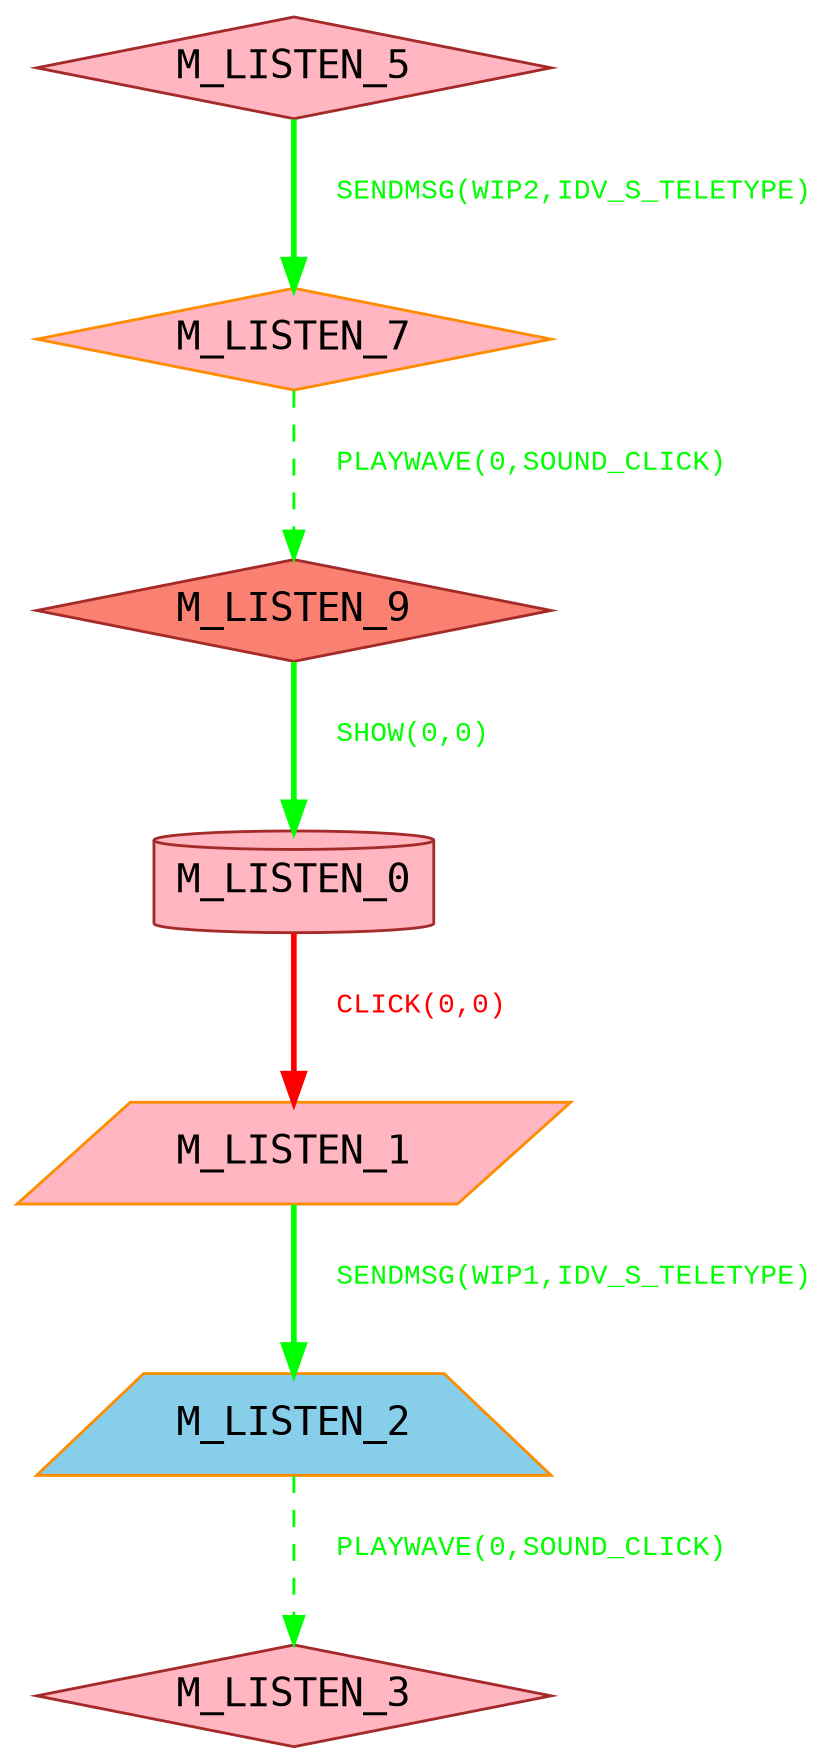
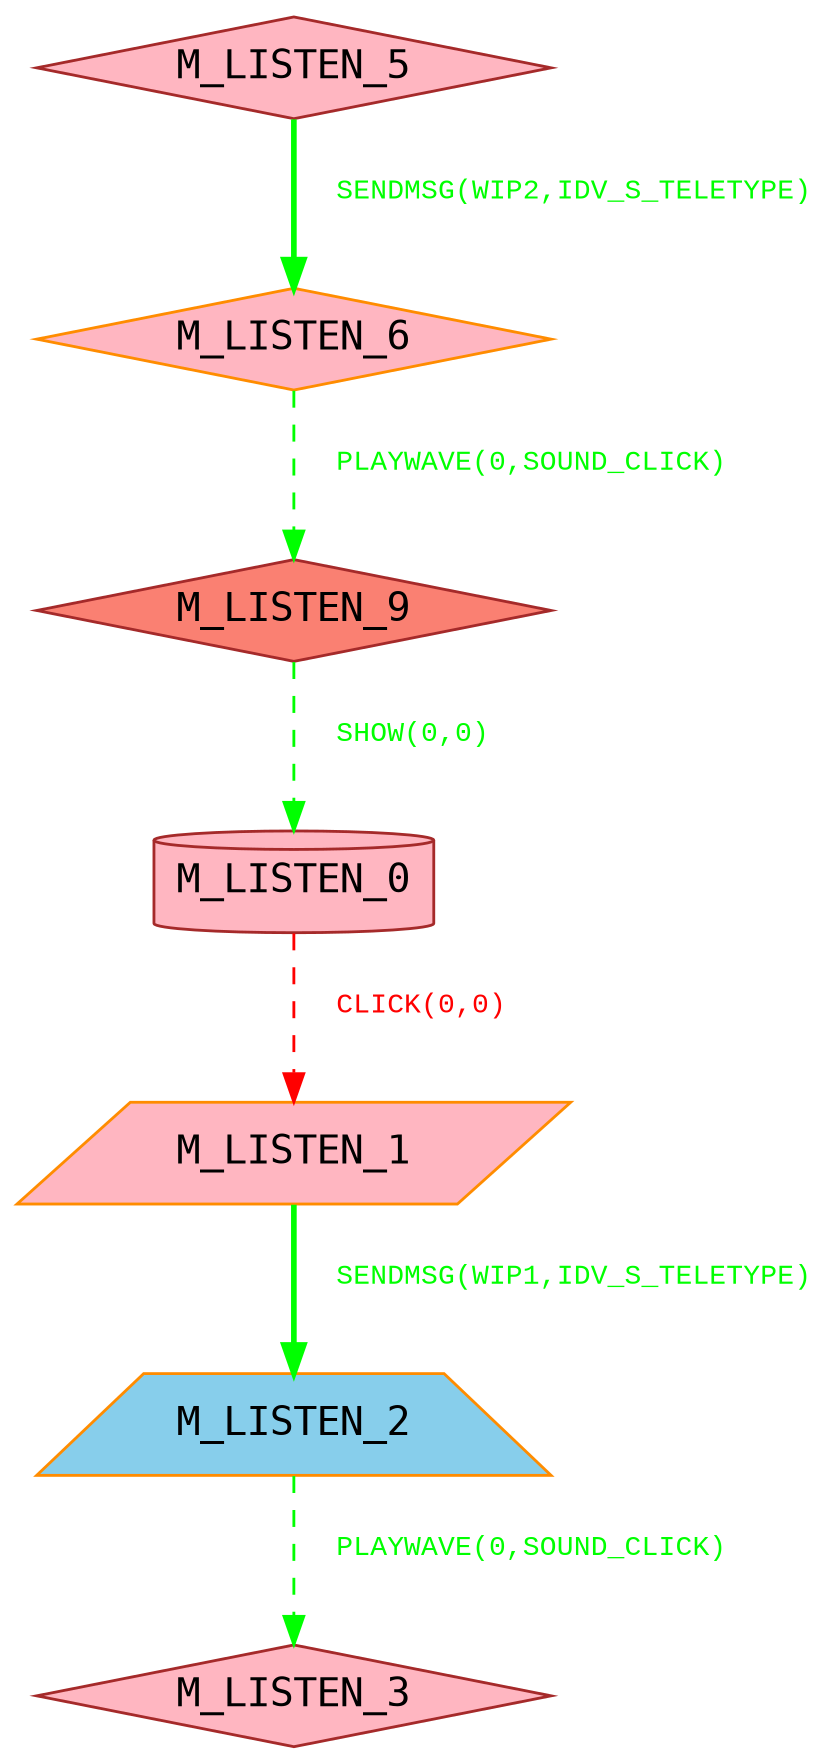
(294, 339) -> (294, 339)
(294, 732) -> (294, 732)
(294, 1003) -> (294, 1003)
